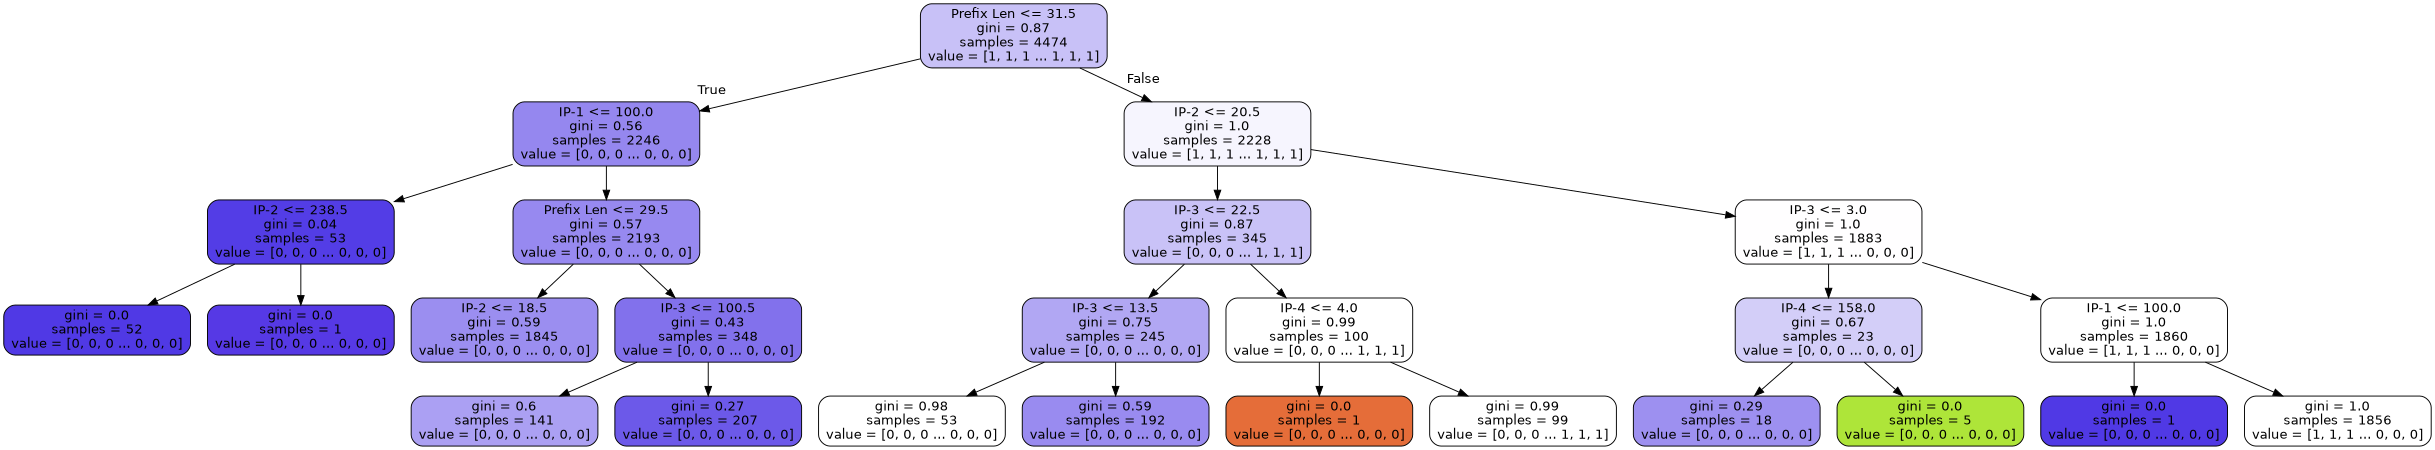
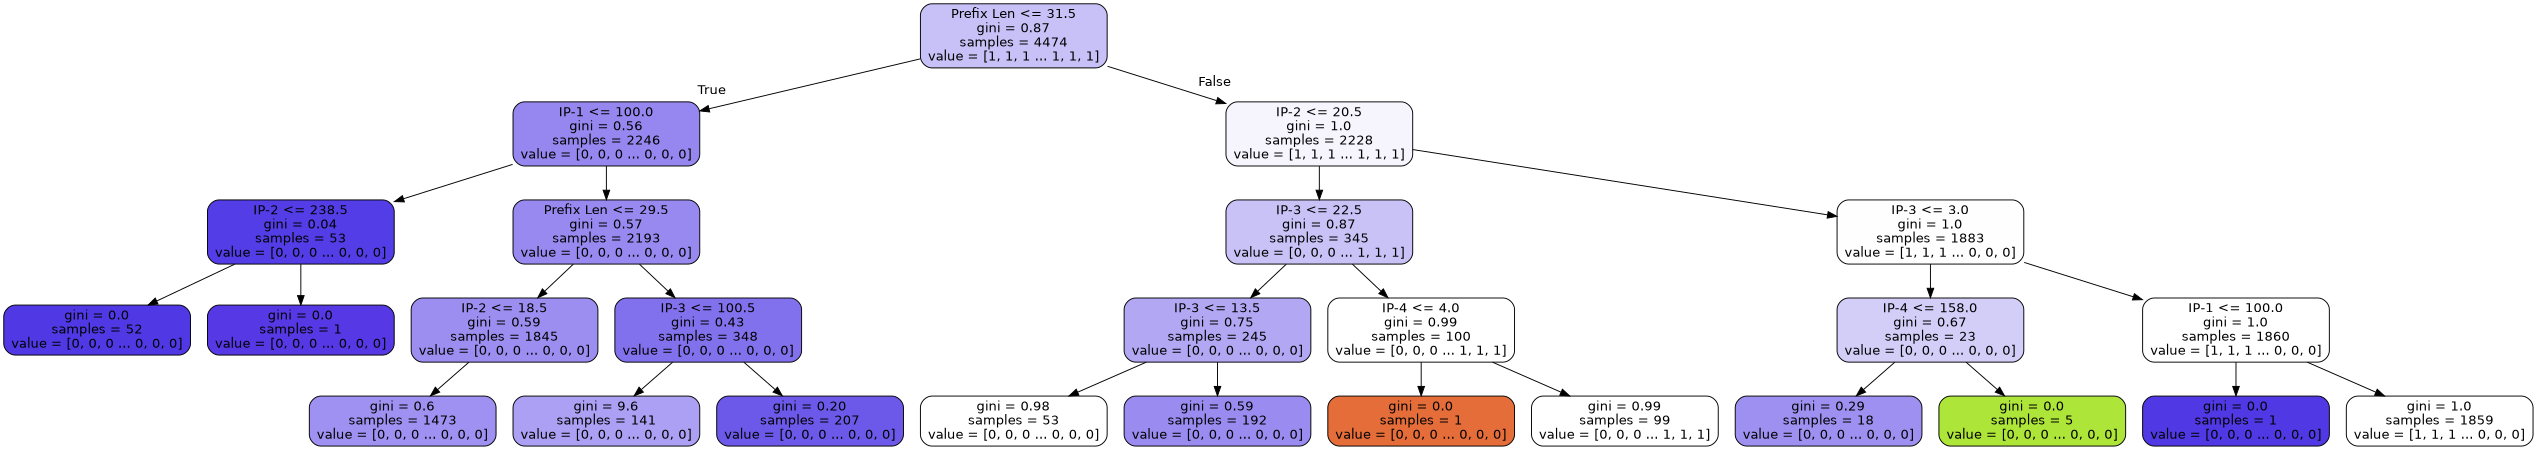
none -> (403, 421)
(505, 421) -> (606, 421)
(708, 421) -> (810, 421)
(2338, 421) -> (2440, 421)
